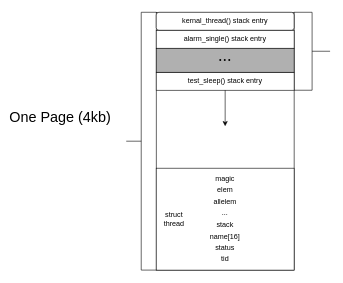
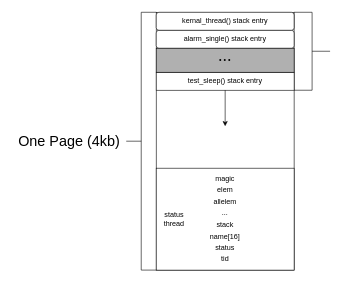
(225, 39) -> (225, 39)
(60, 117) -> (69, 141)
(174, 219) -> (174, 219)
